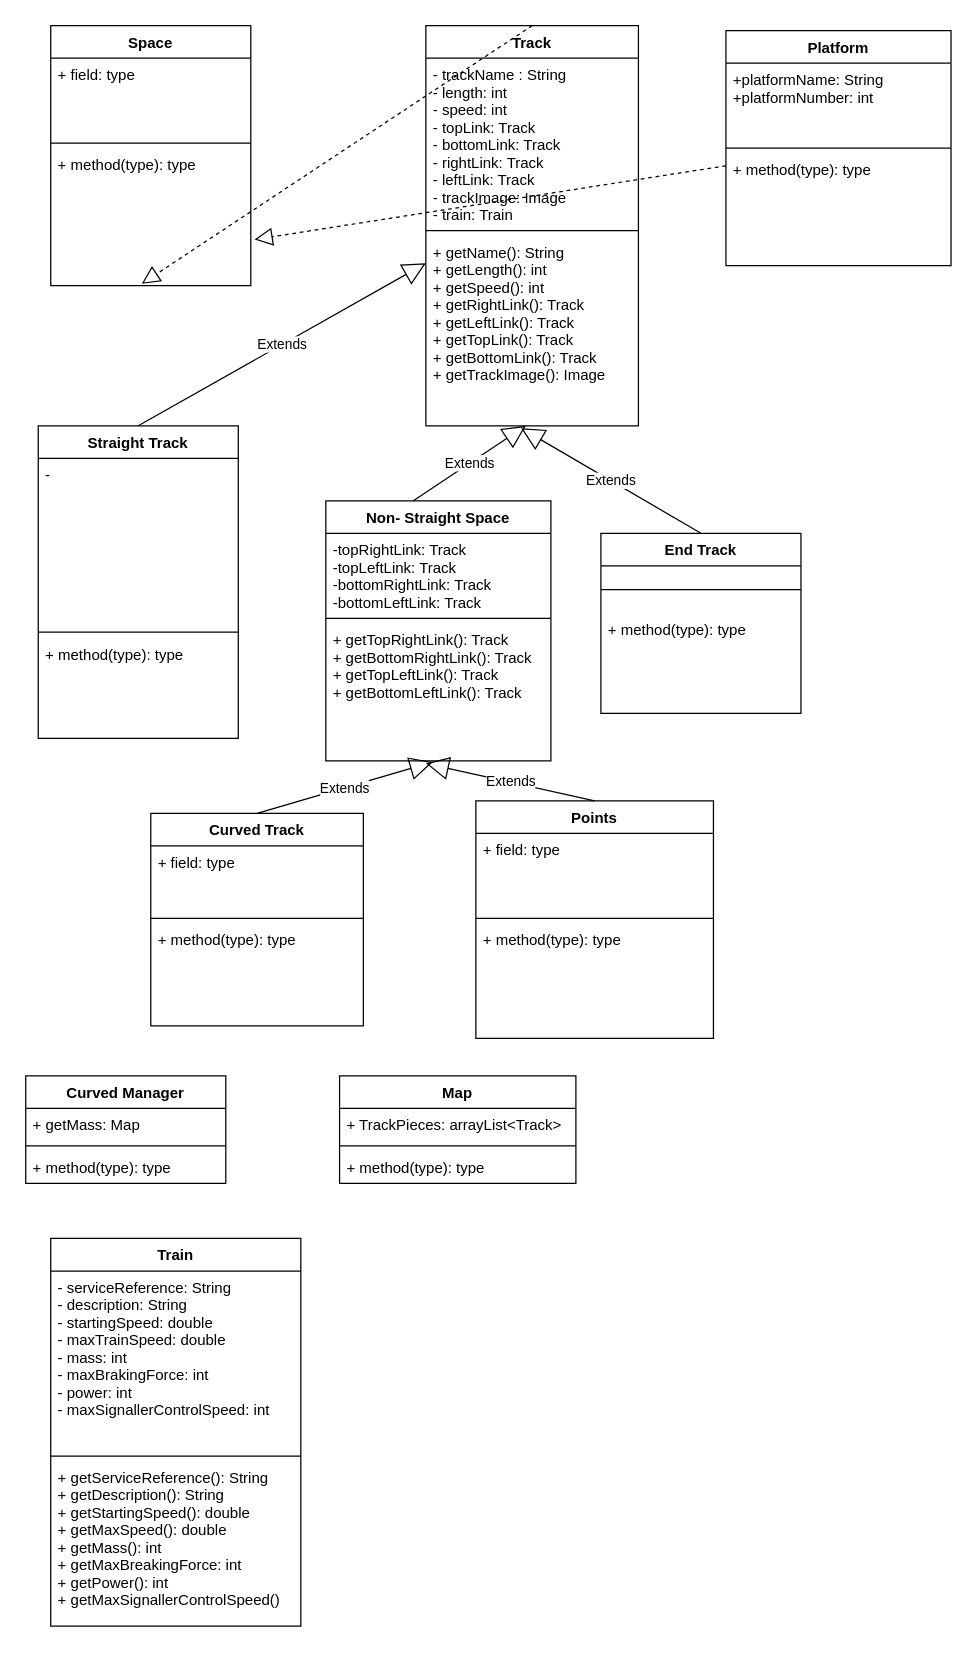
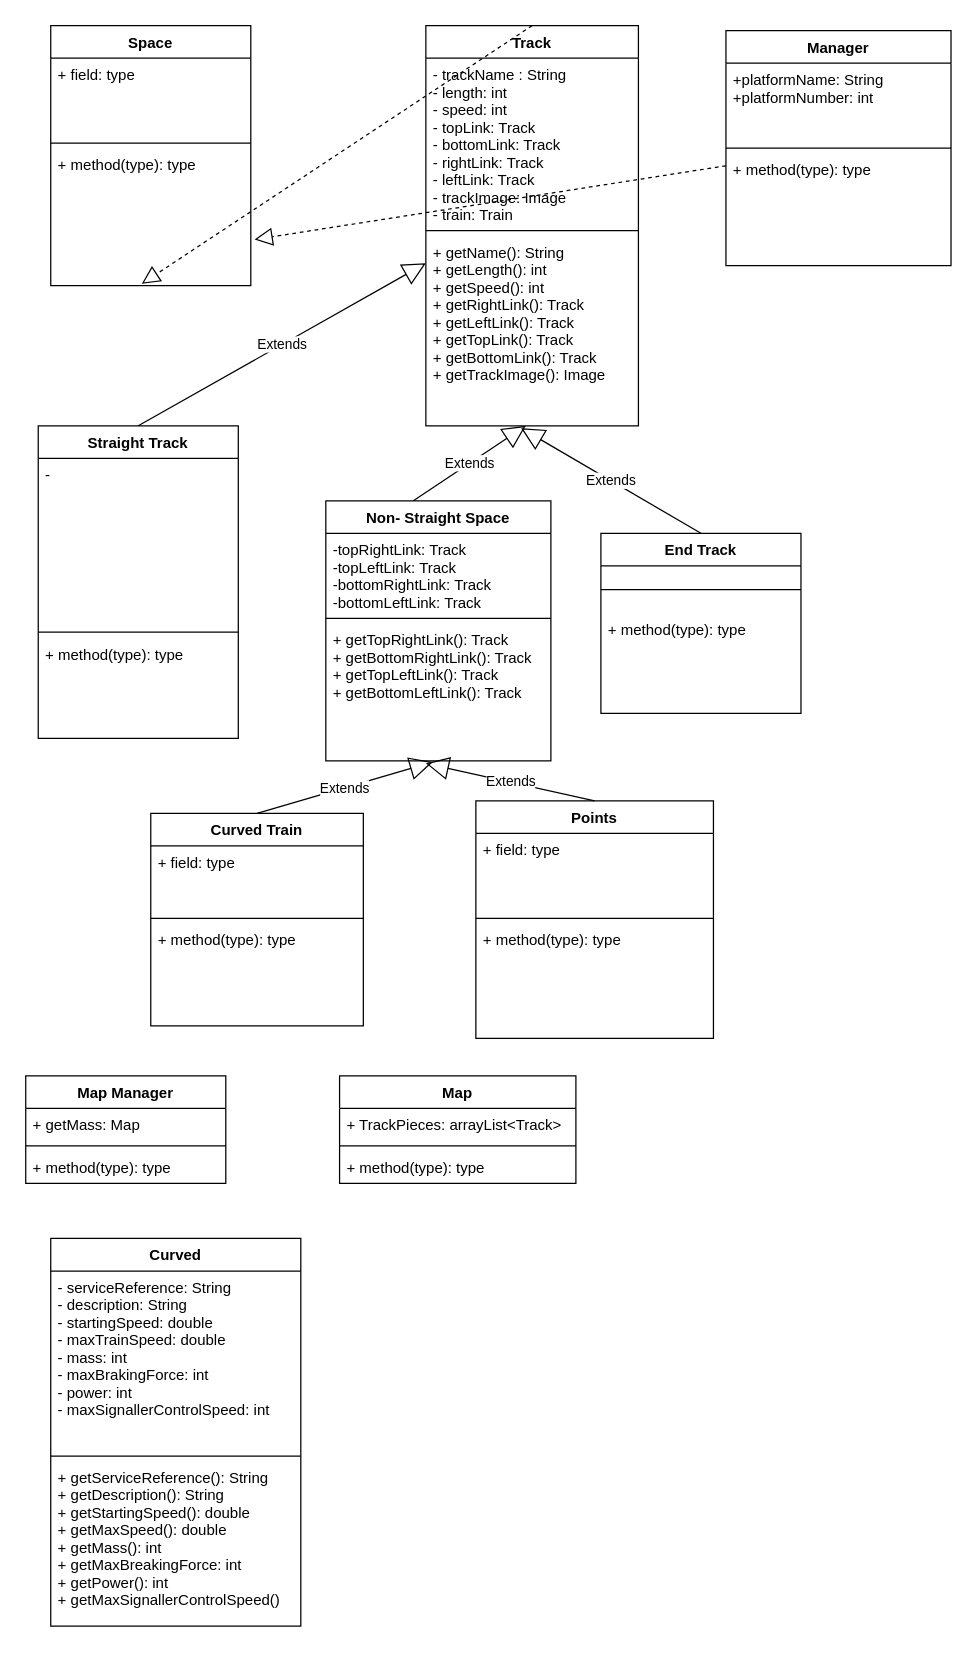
(838, 48) -> (838, 48)
(256, 830) -> (256, 830)
(125, 1093) -> (125, 1093)
(175, 1255) -> (175, 1255)
